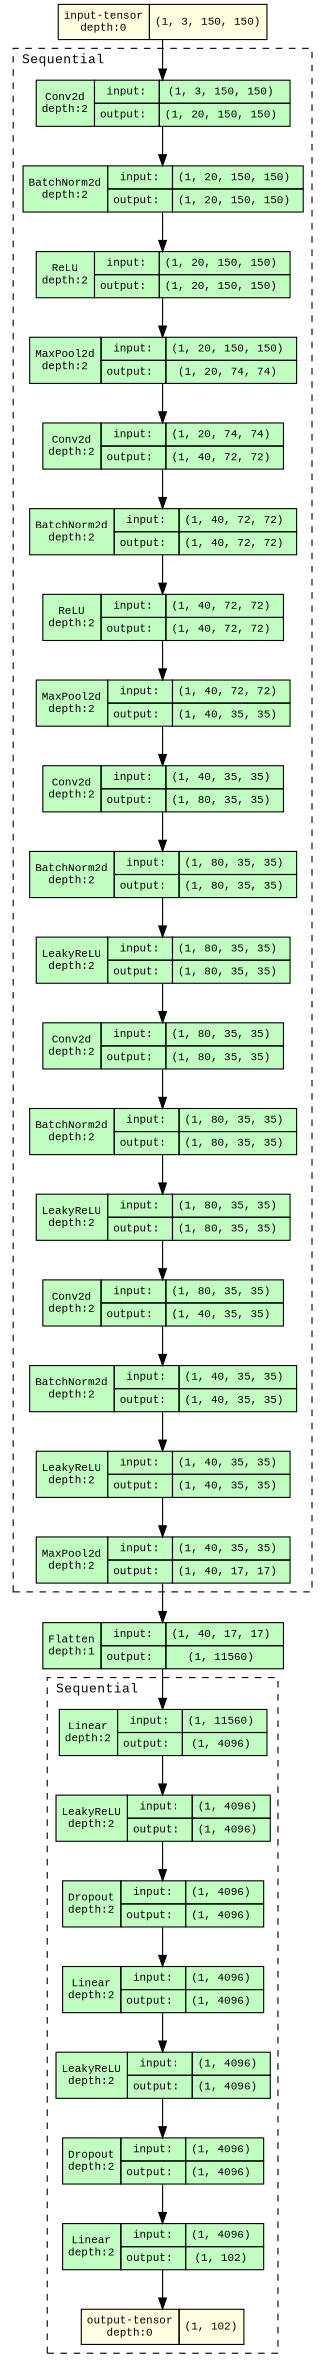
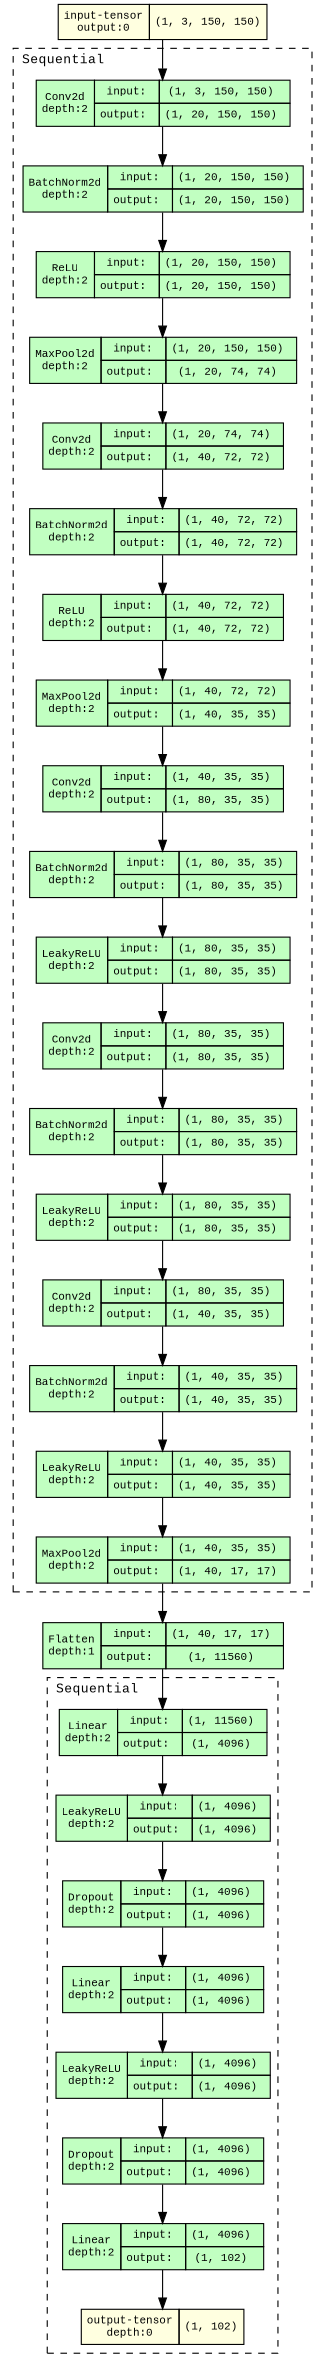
(104, 27) -> (104, 27)
